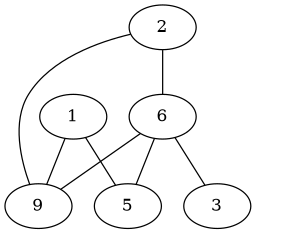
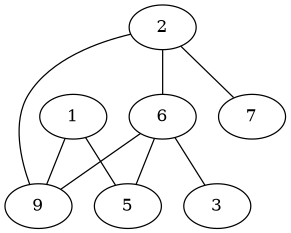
none -> (252, 117)
